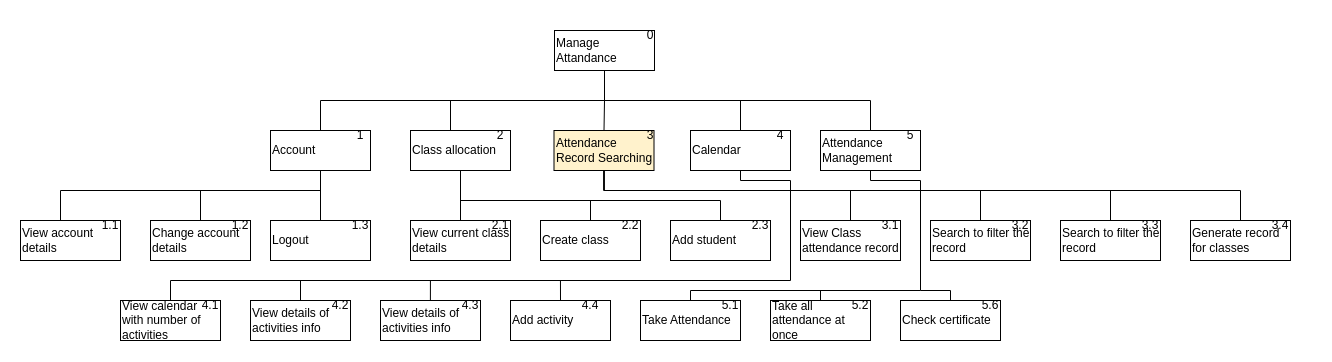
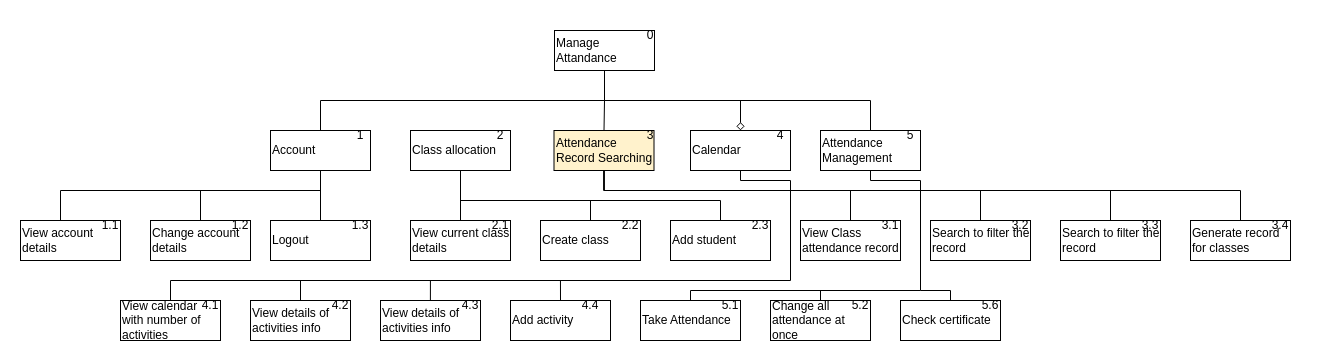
(451, 116) -> none
(741, 126) -> (741, 122)
(822, 321) -> (822, 321)
